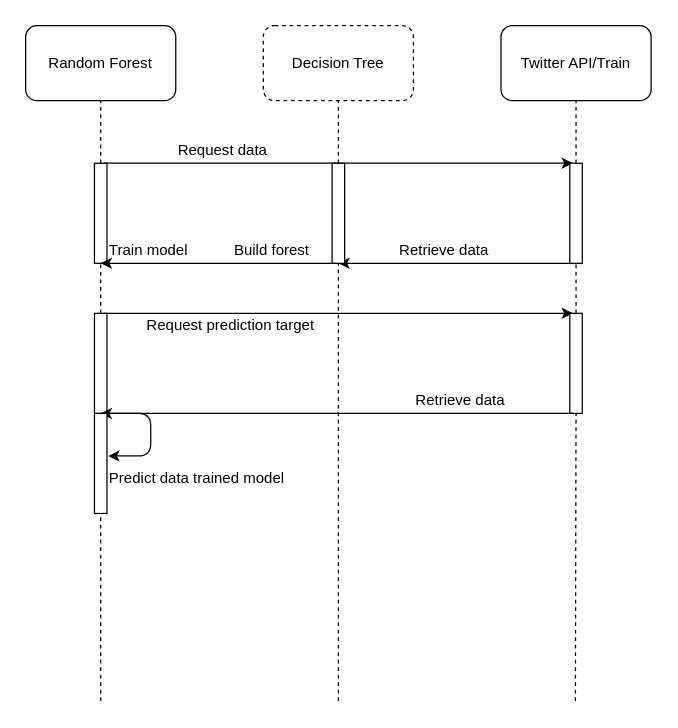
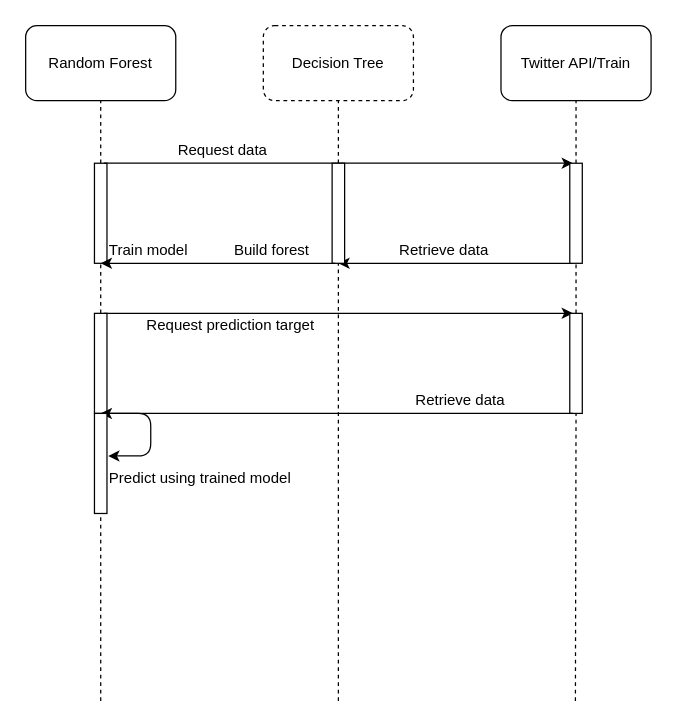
(207, 478) -> (209, 478)
